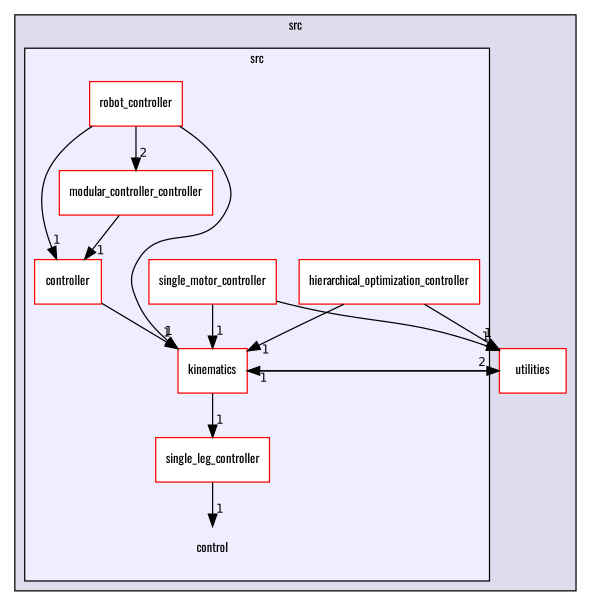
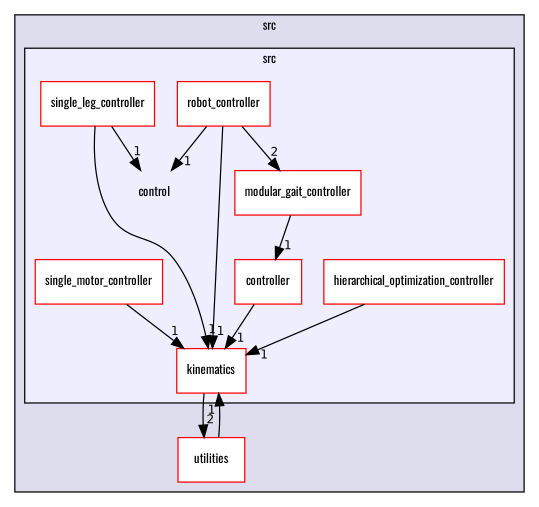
(45, 178) -> (193, 143)
(136, 193) -> (298, 193)
(382, 321) -> none
(456, 323) -> none
(213, 409) -> (137, 237)
